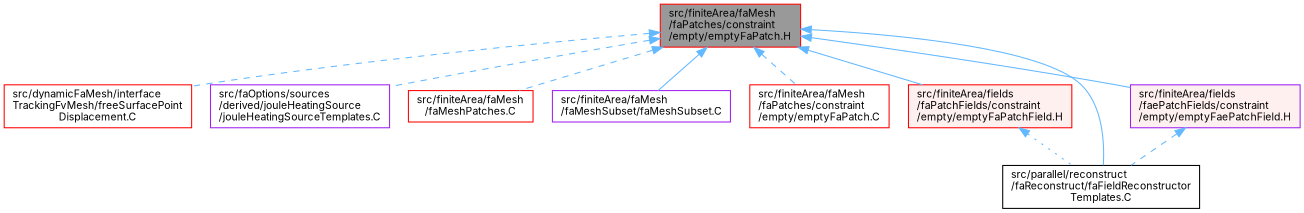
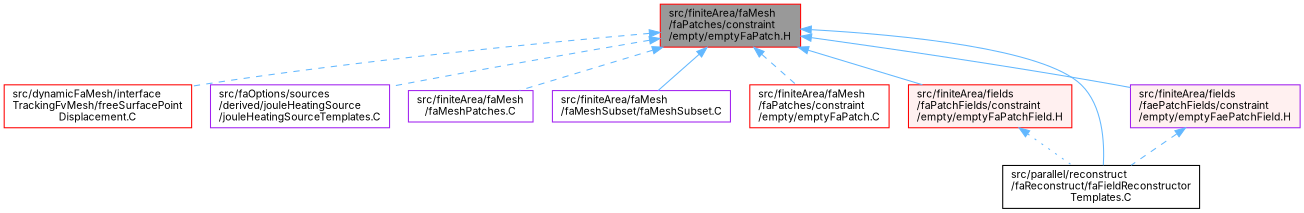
(471, 106) -> (471, 106)
